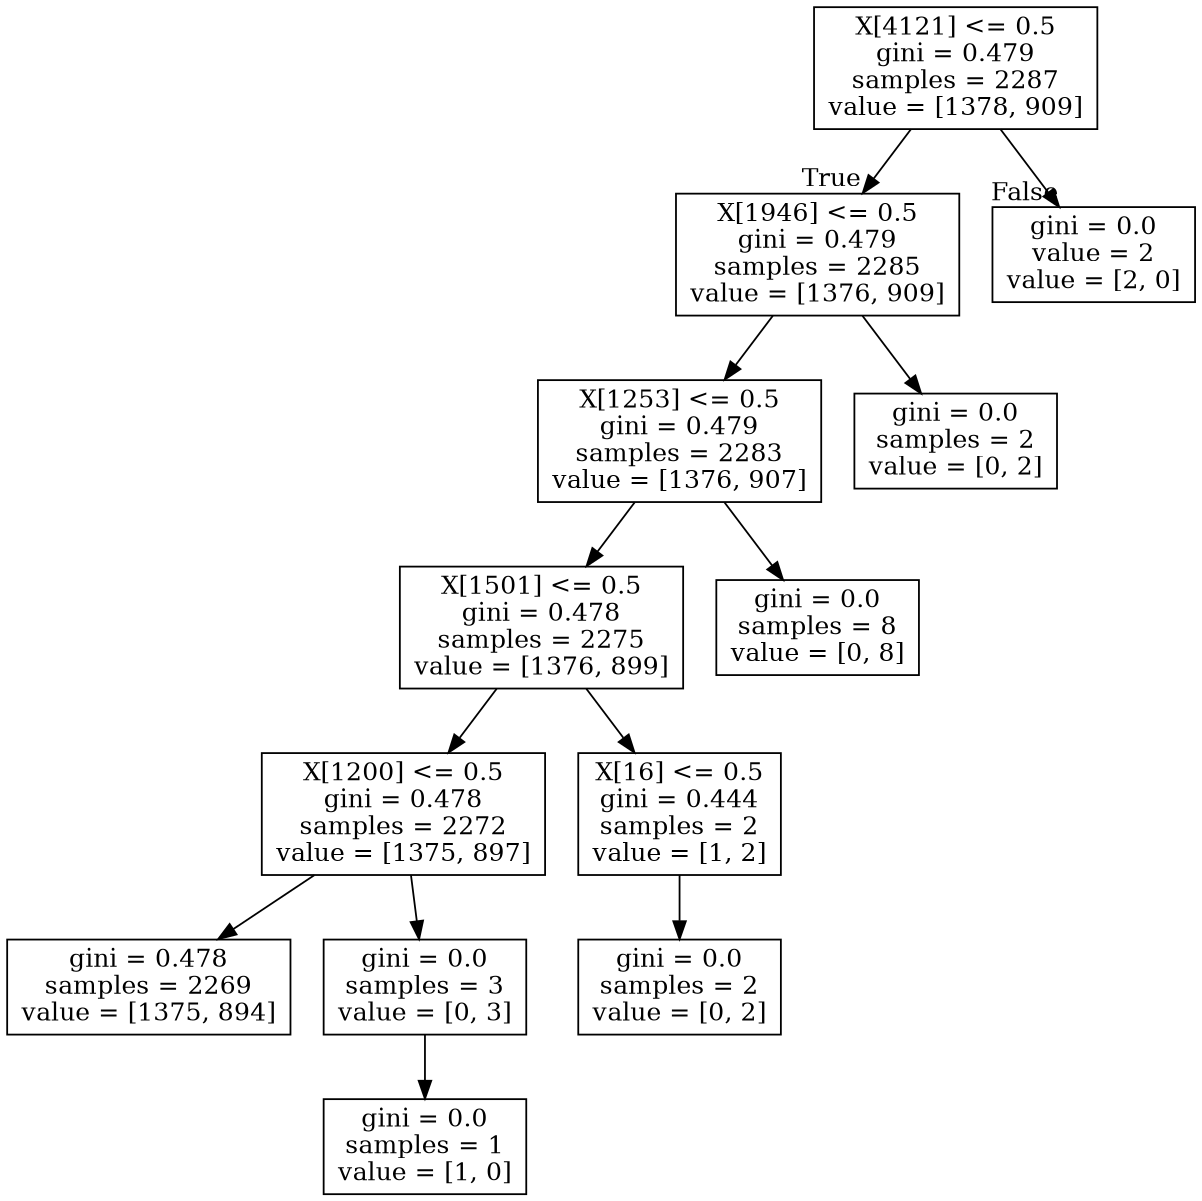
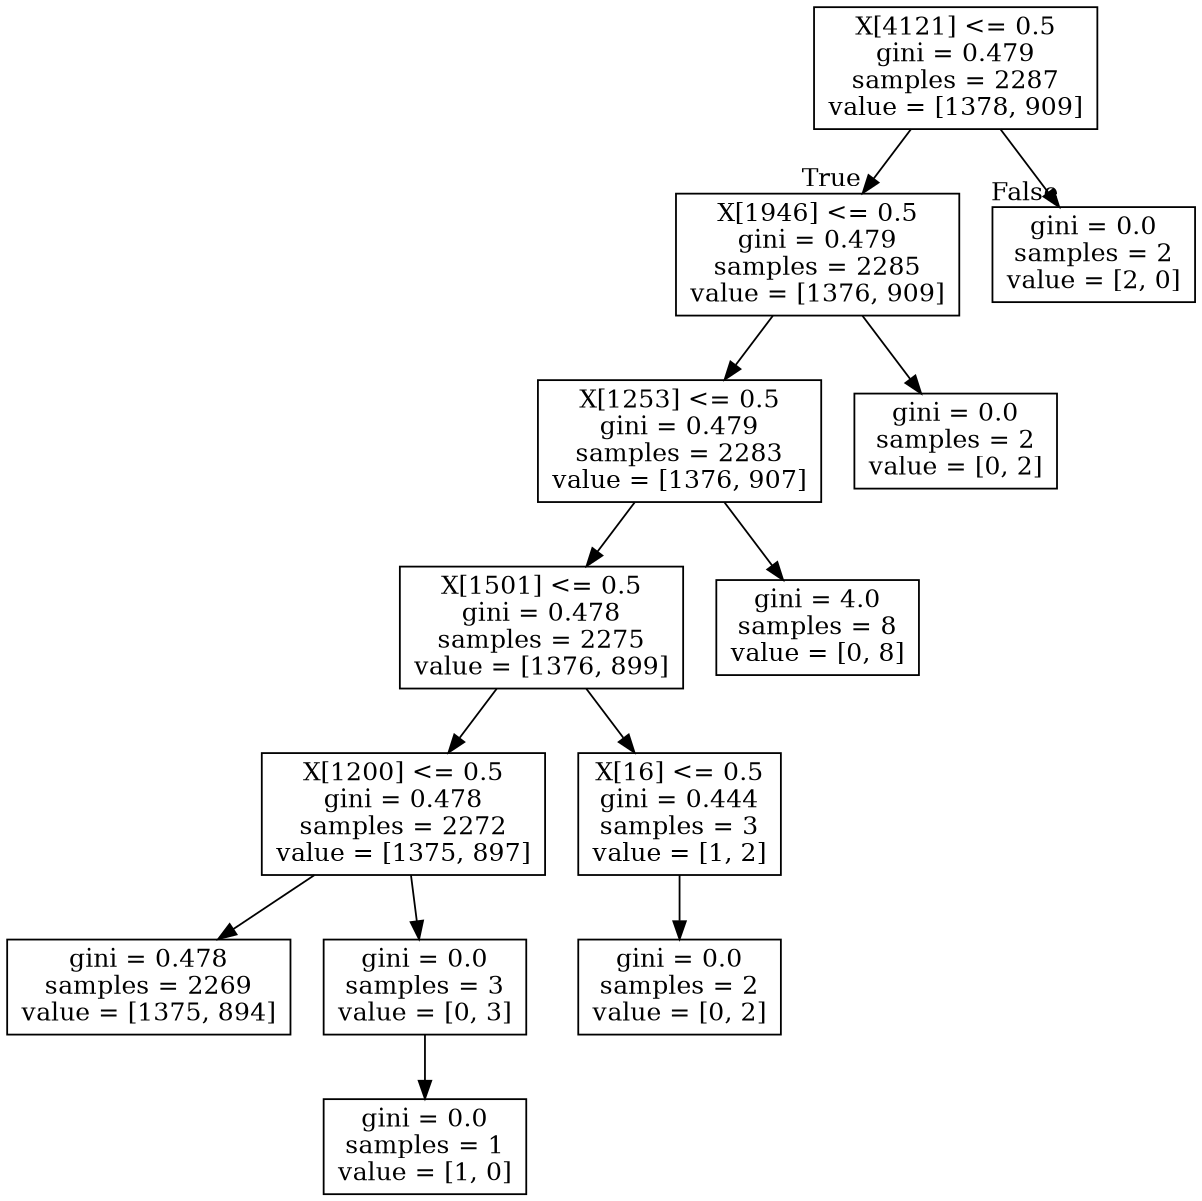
(1094, 255) -> (1094, 255)
(818, 628) -> (818, 628)
(680, 814) -> (680, 814)
